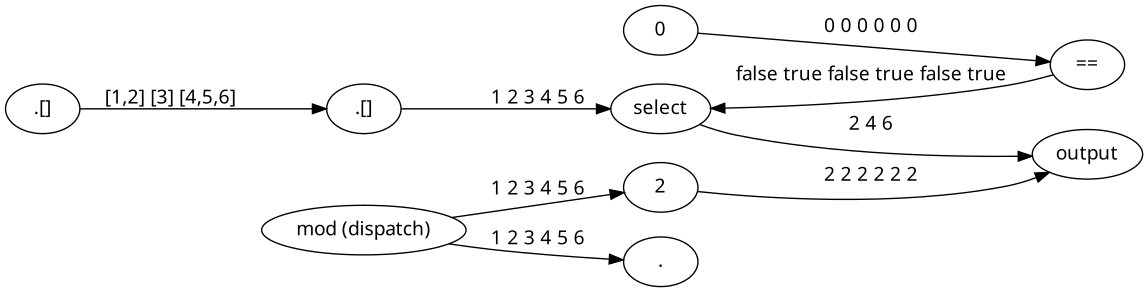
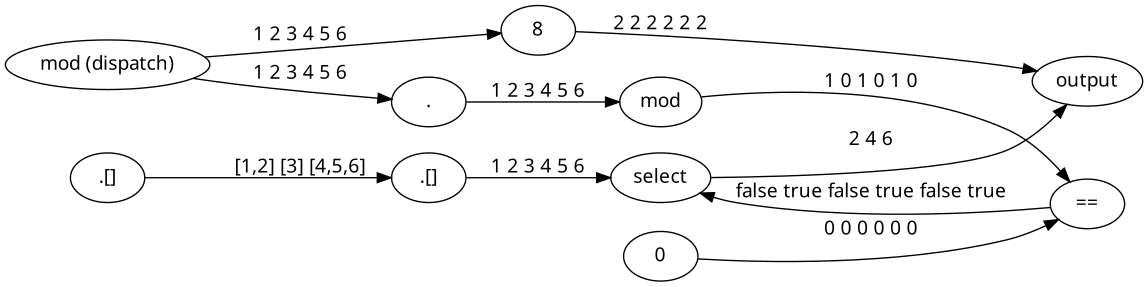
none -> (661, 102)
(661, 187) -> (538, 30)
